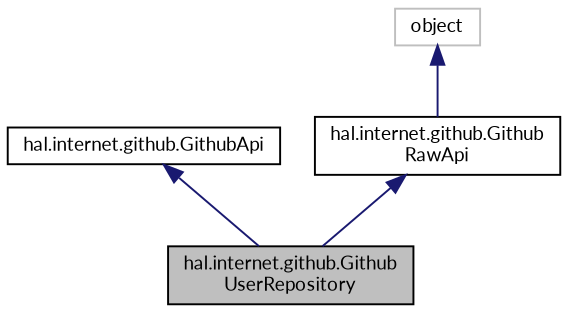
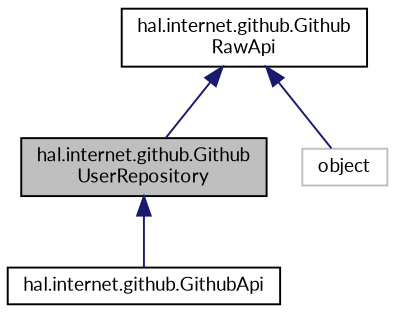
(438, 91) -> (305, 115)
(219, 212) -> (144, 242)
